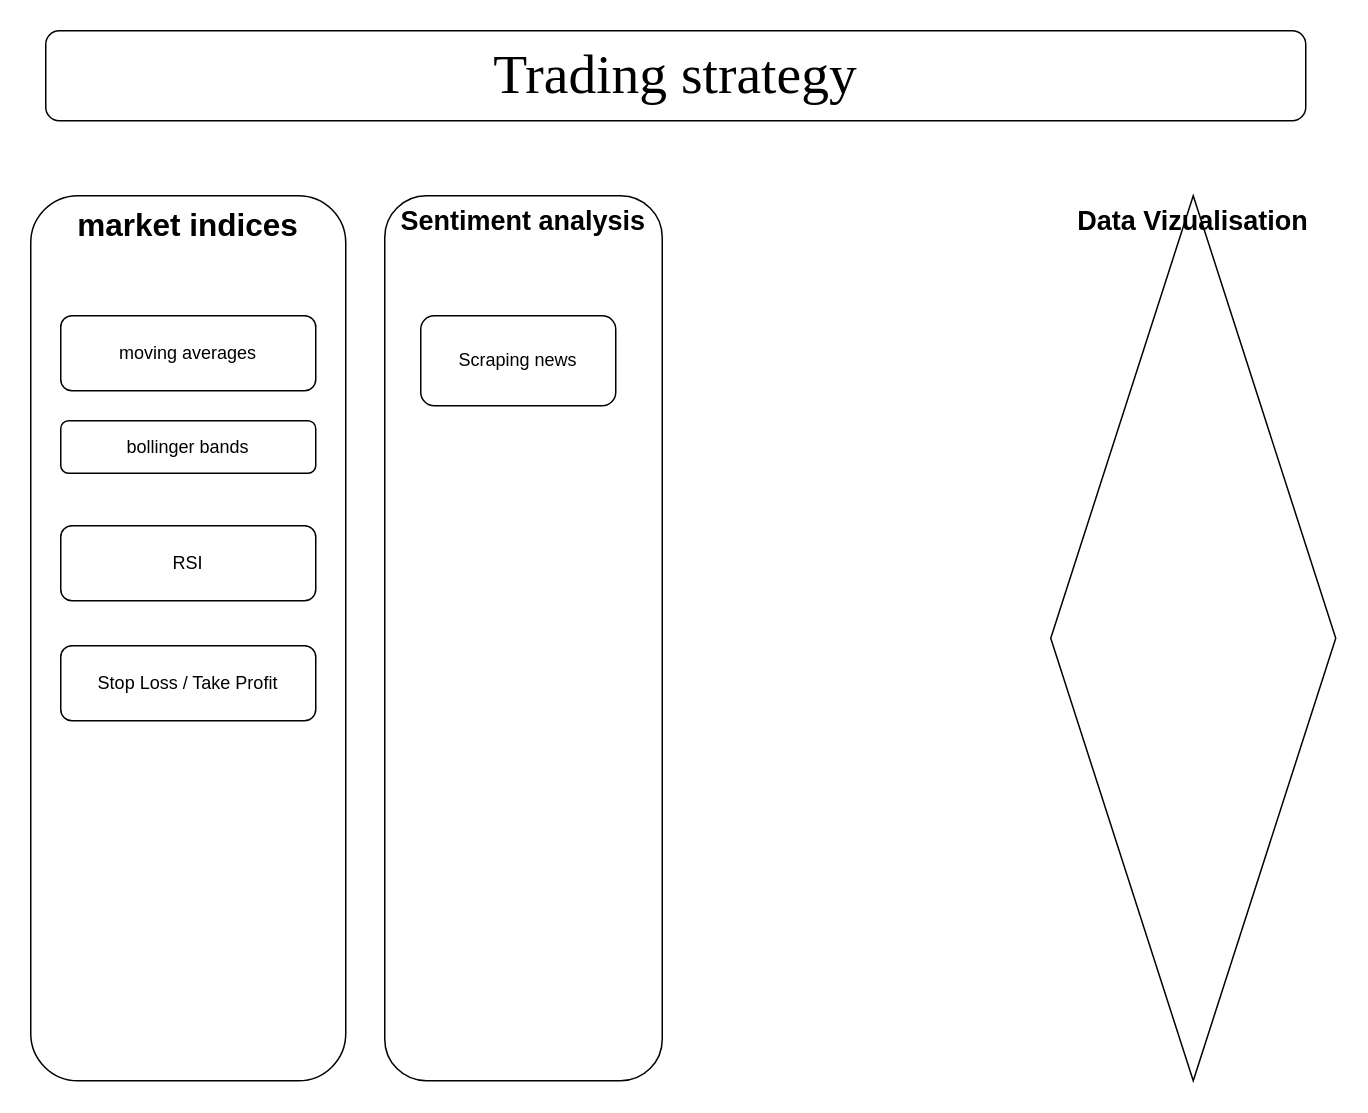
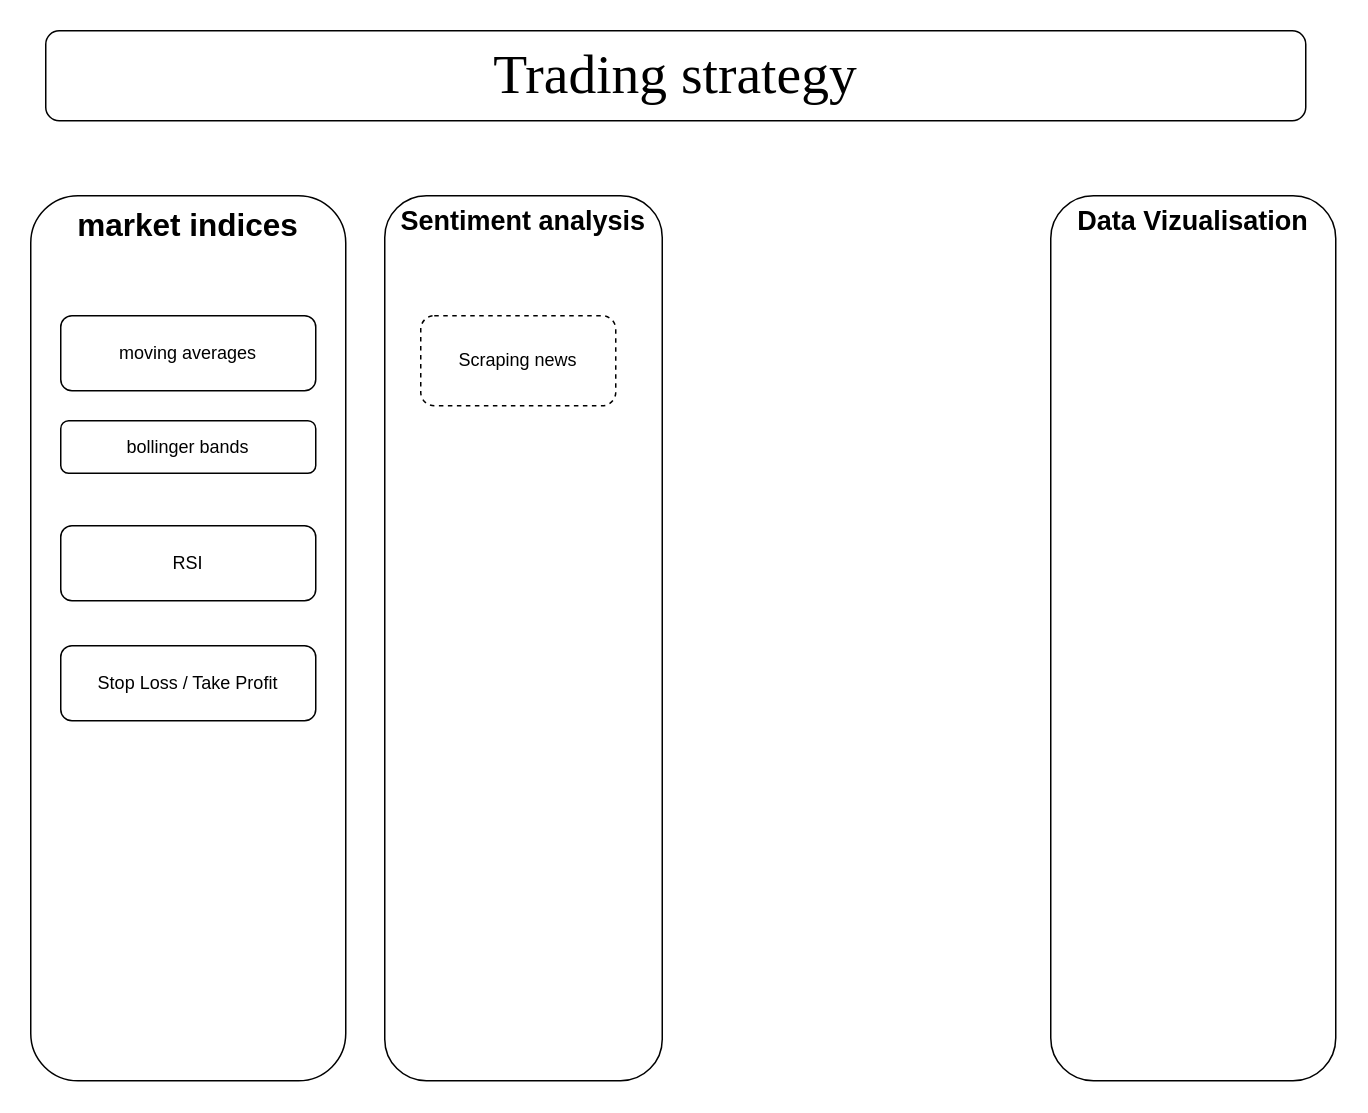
(518, 361) -> (518, 361)
(1193, 638) -> (1193, 638)
